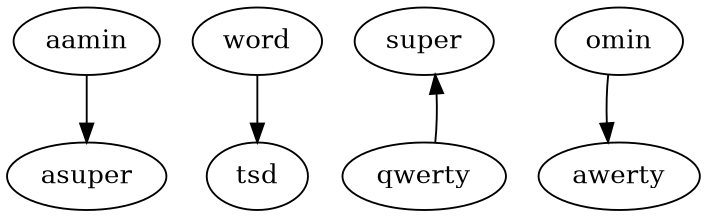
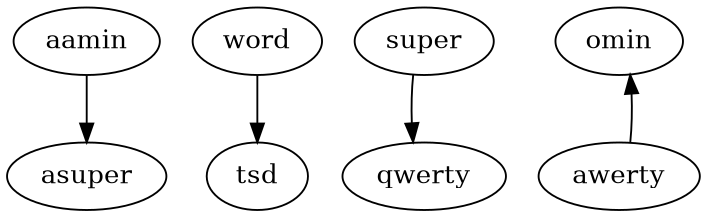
(607, 99) -> (632, 118)
(437, 118) -> (412, 99)
